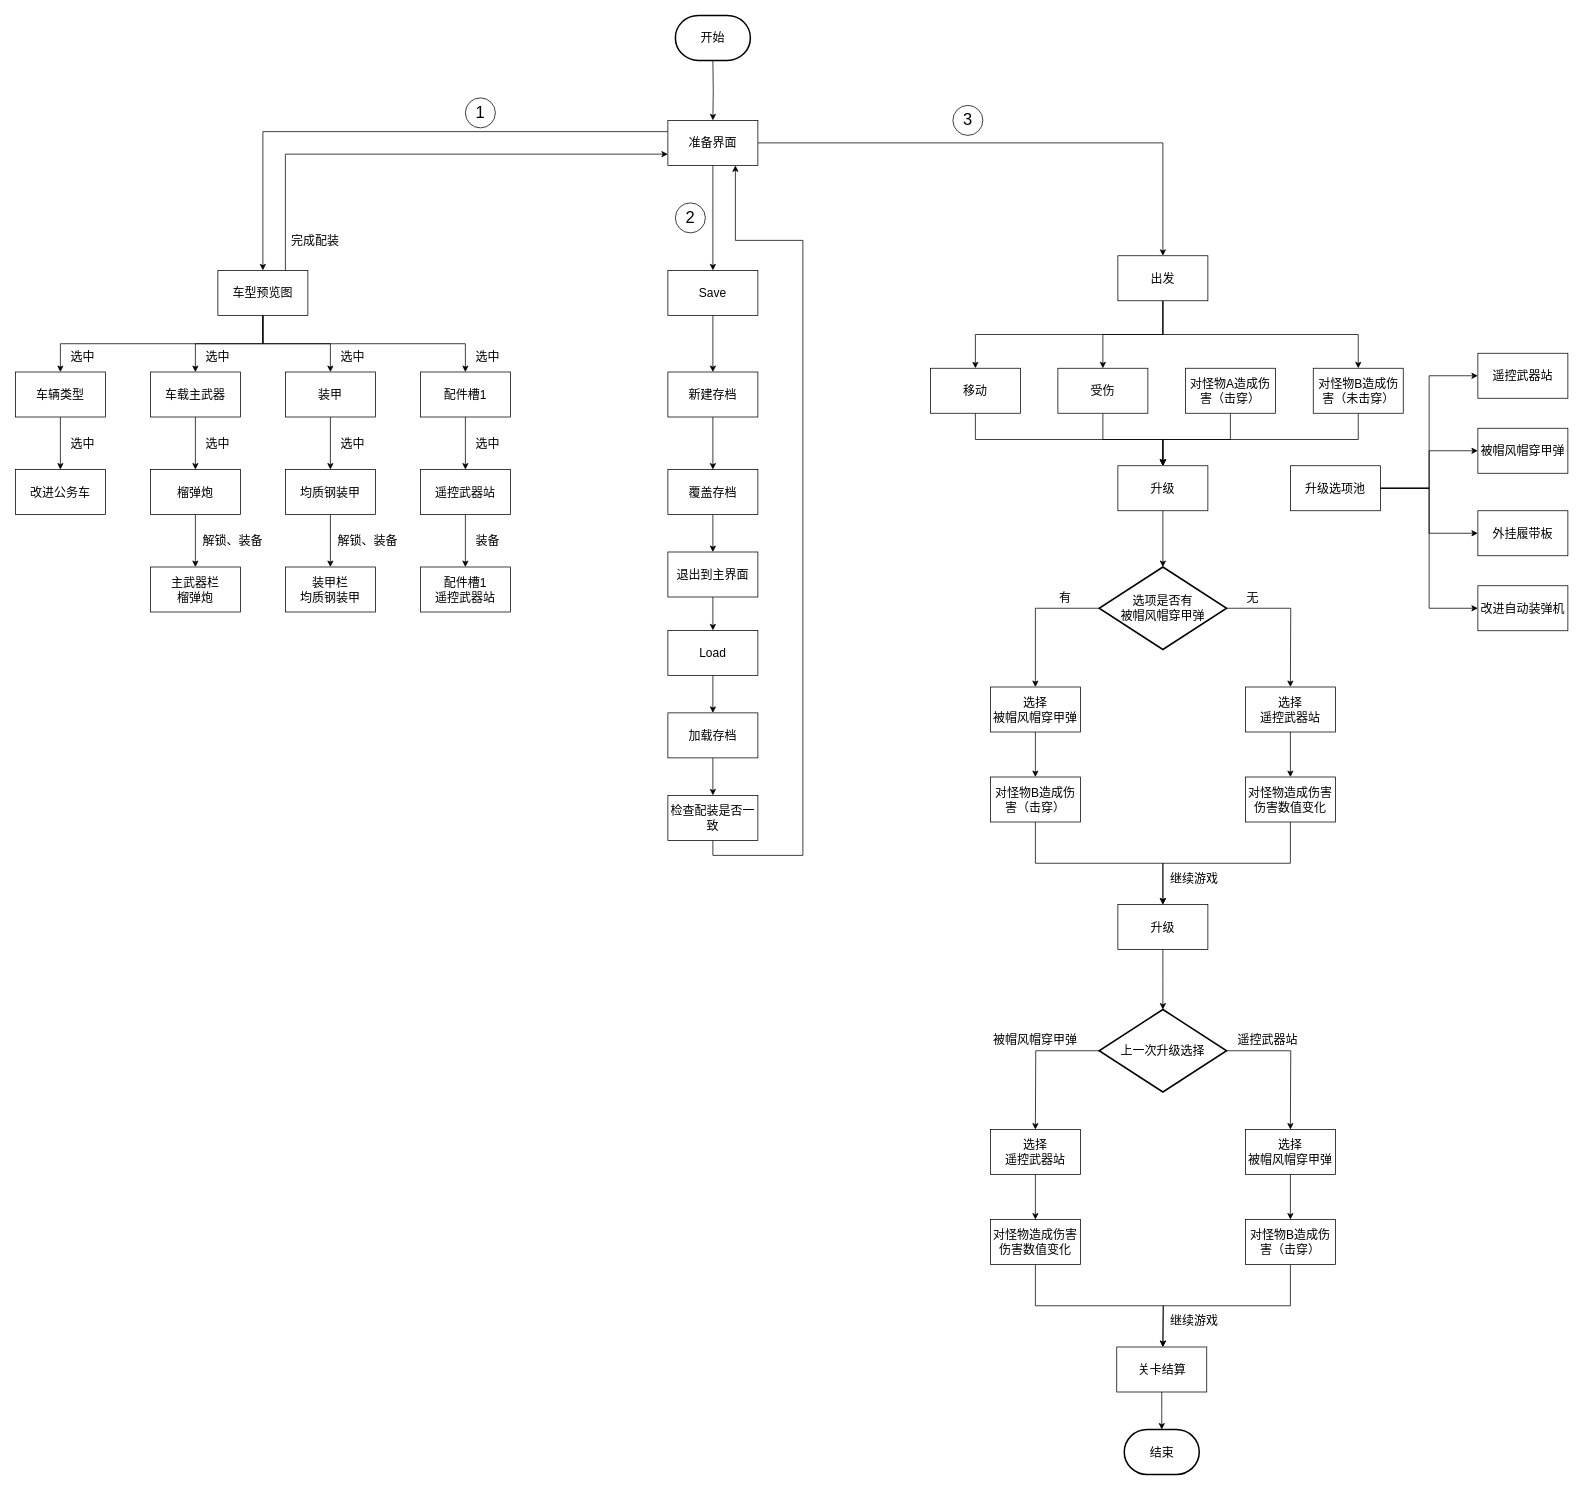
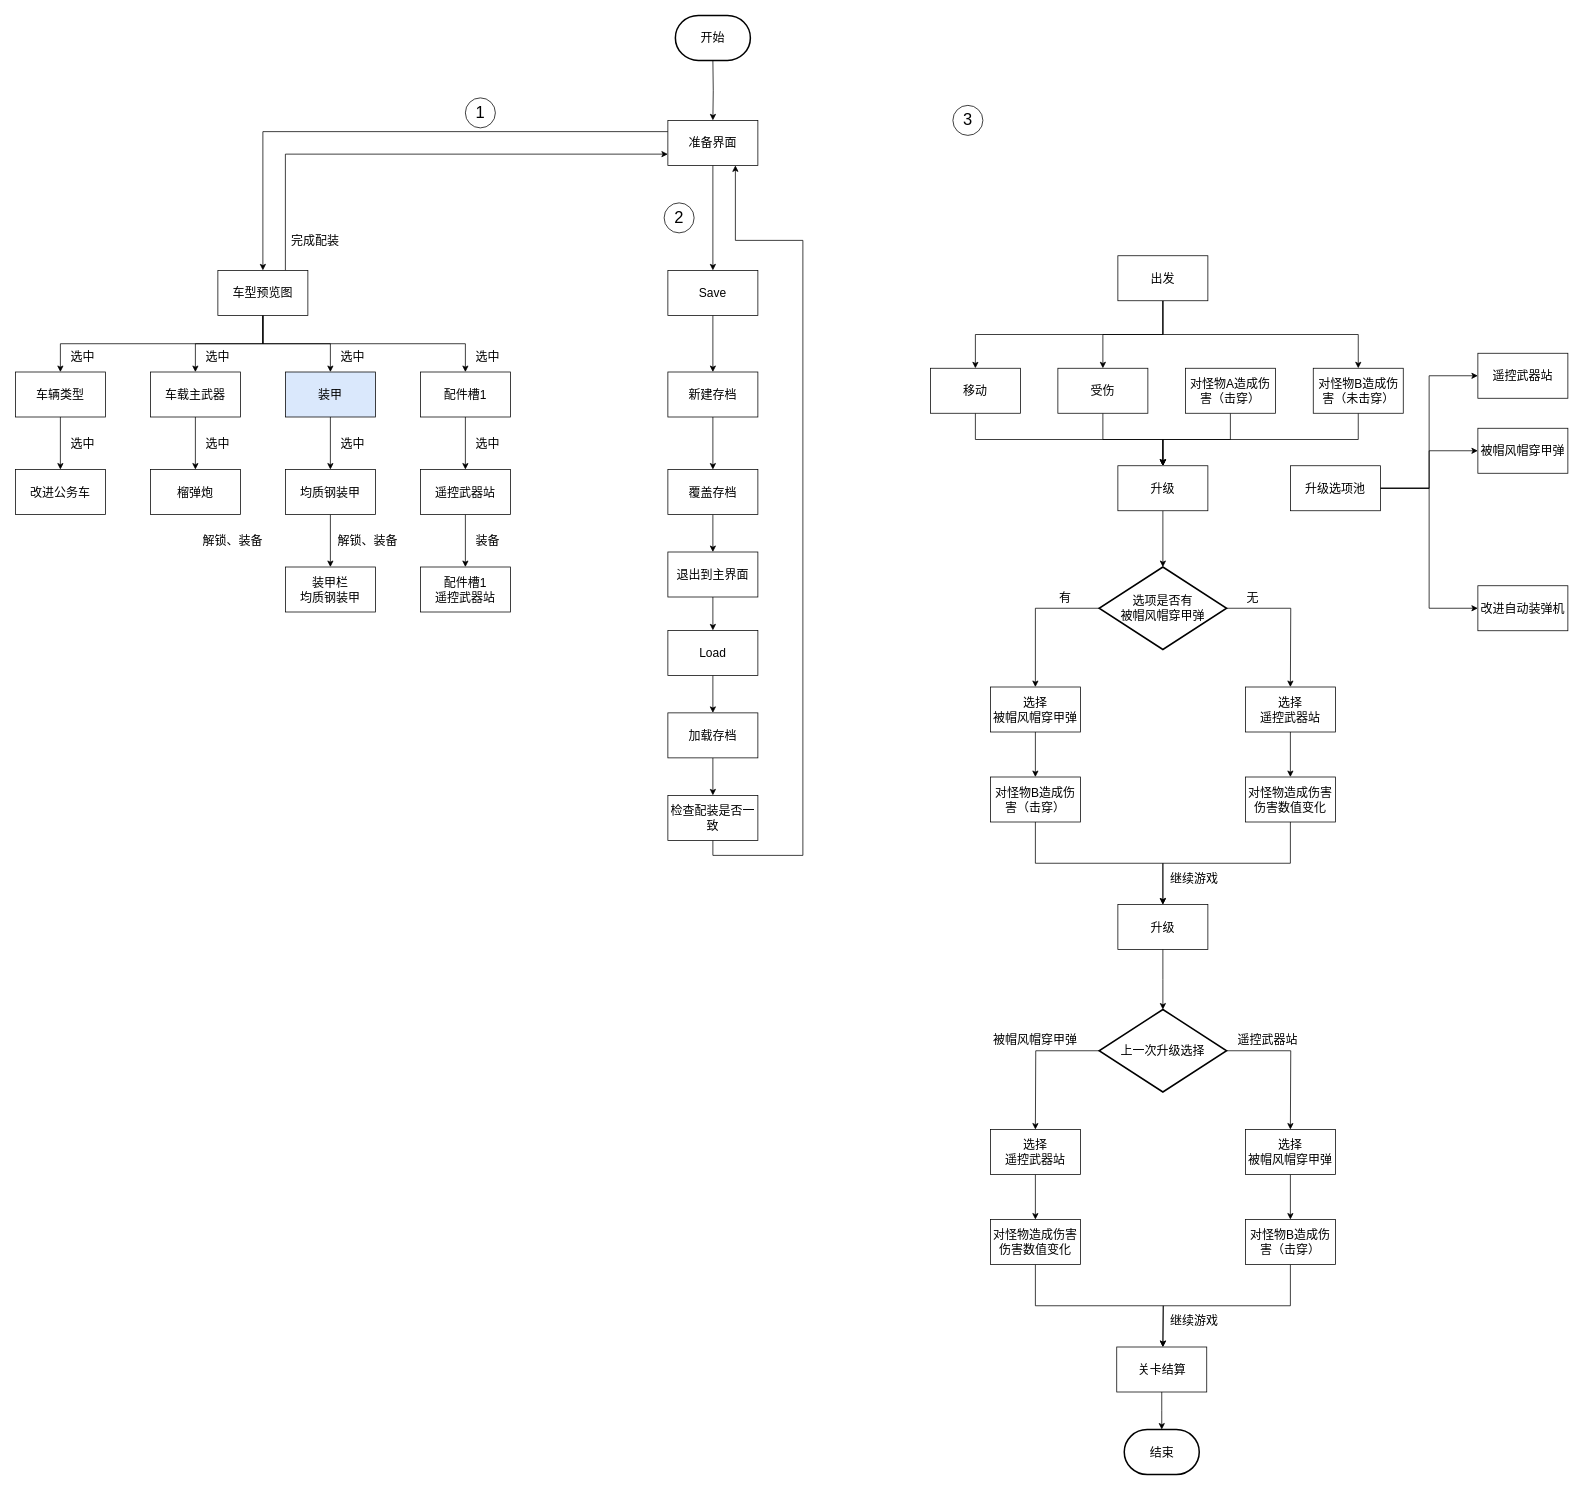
(1162, 143) -> none
(690, 218) -> (679, 218)
(330, 395) -> (330, 395)
(1452, 533) -> none
(1523, 533) -> none
(195, 538) -> none
(195, 590) -> none
